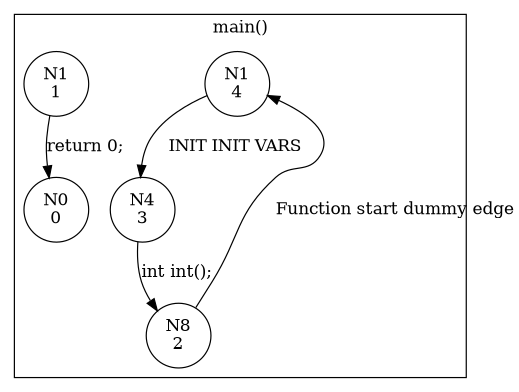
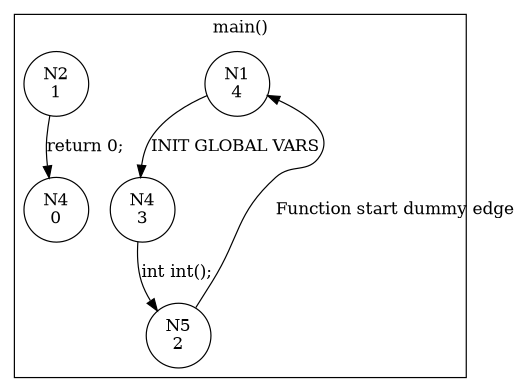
(56, 84) -> (56, 84)
(236, 147) -> (236, 147)
(56, 210) -> (56, 210)
(179, 336) -> (179, 336)
